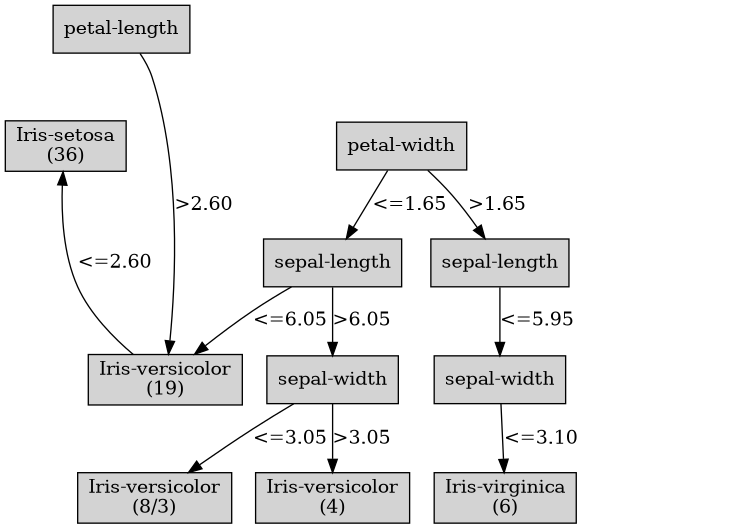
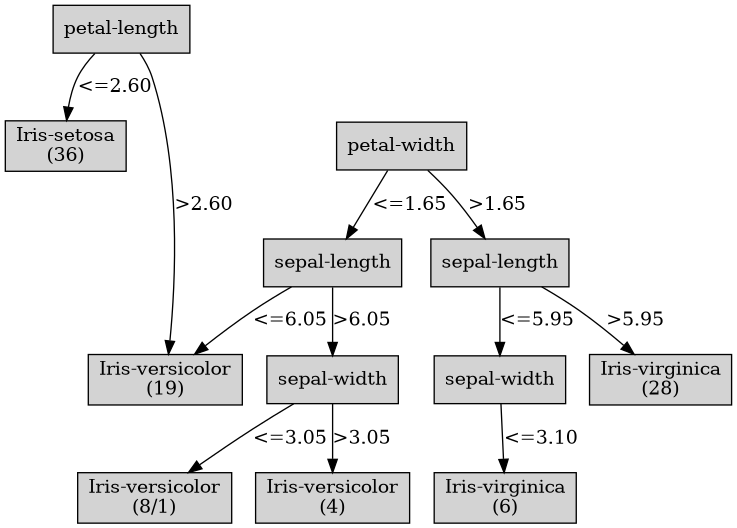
(75, 280) -> (77, 78)
none -> (661, 380)
(155, 498) -> (155, 498)
